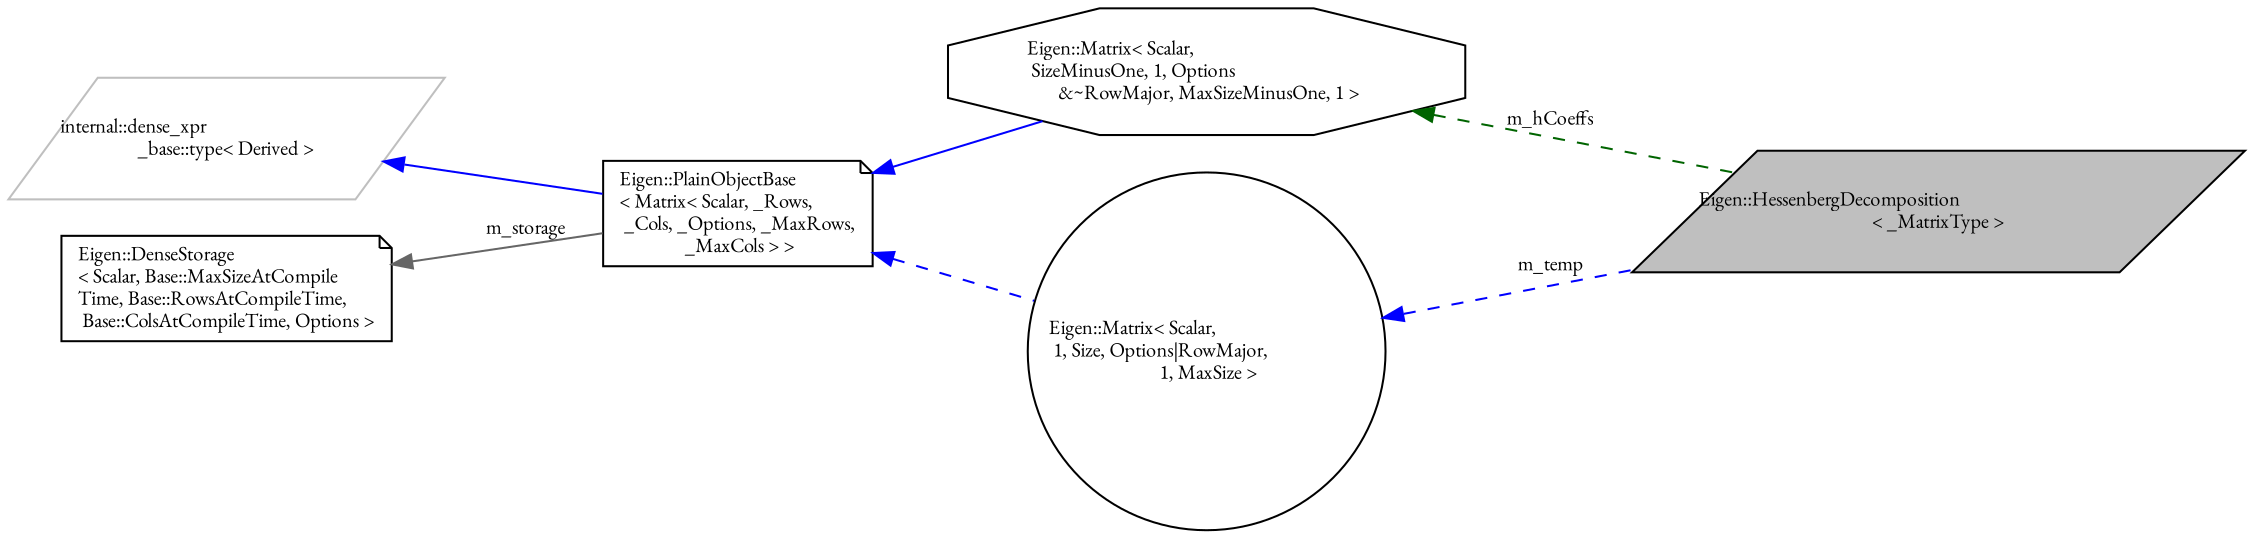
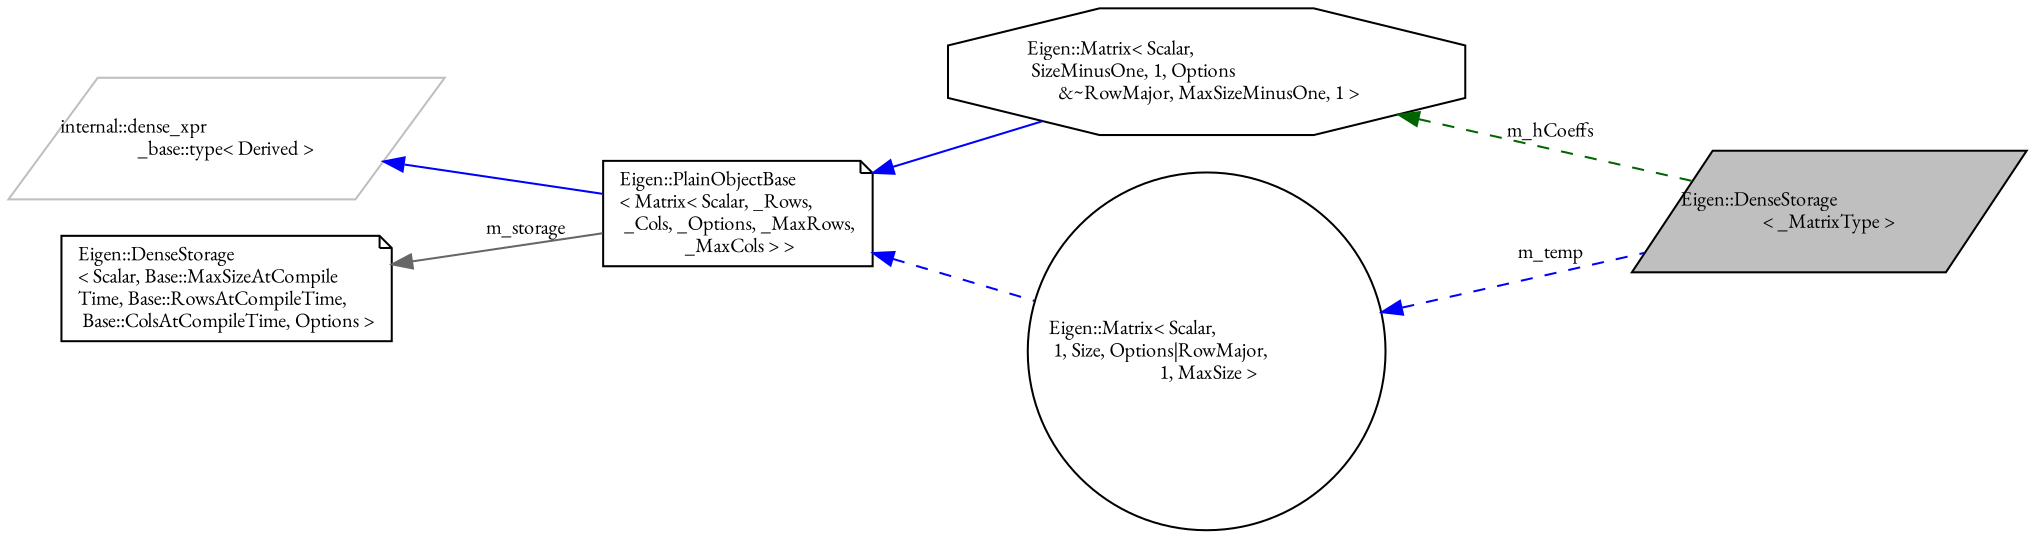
(1939, 212) -> (1829, 212)
